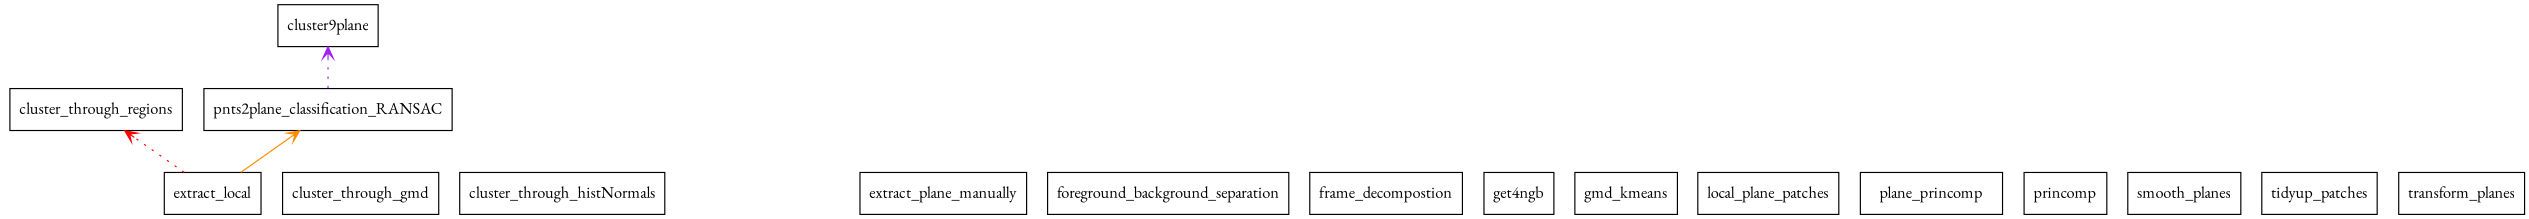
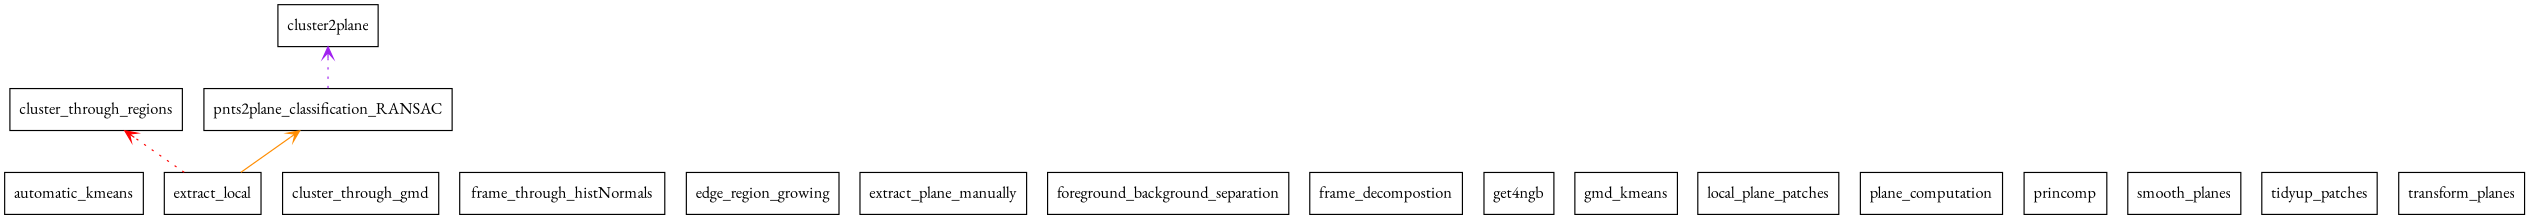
(328, 26) -> (328, 26)
none -> (74, 193)
(562, 193) -> (562, 193)
none -> (763, 193)
(1931, 193) -> (1931, 193)
